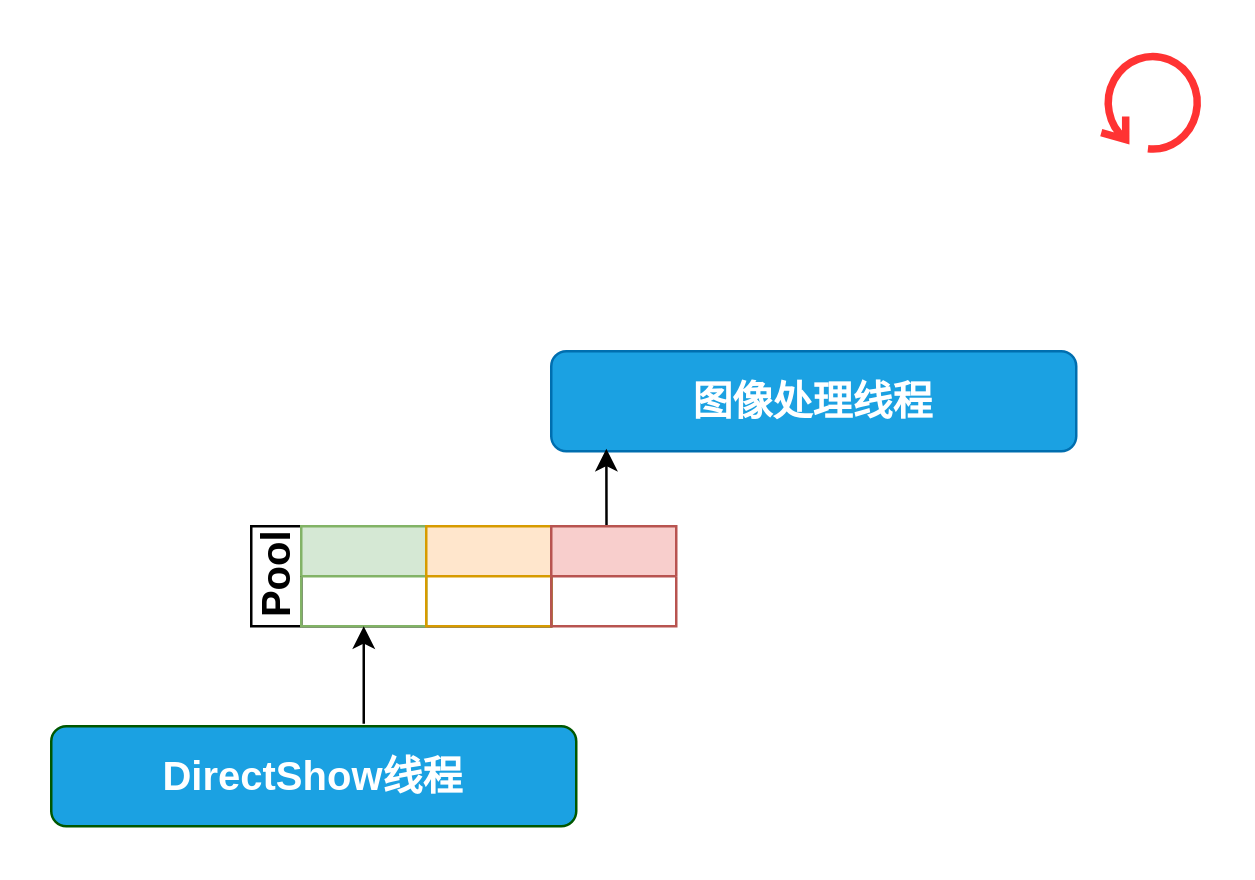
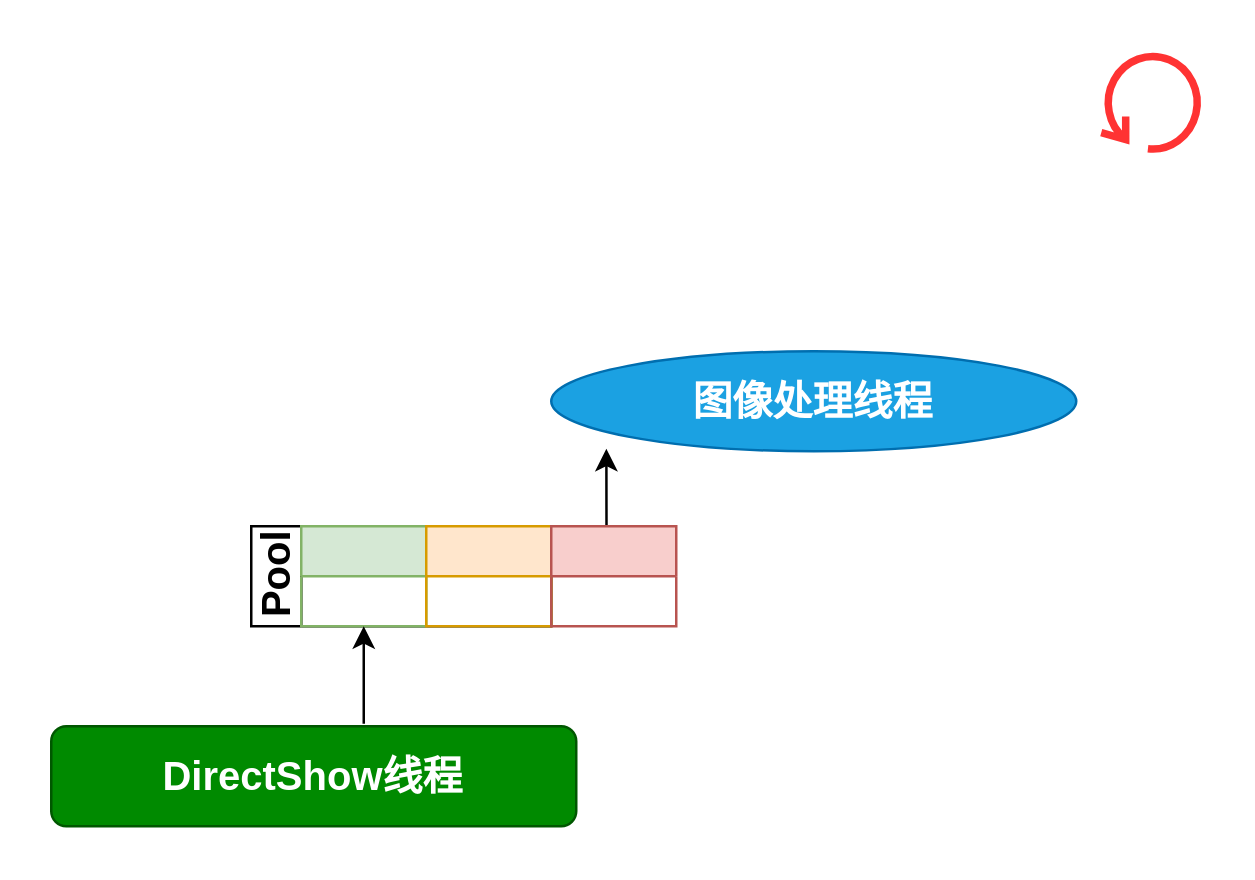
(814, 401) -> (814, 401)
(314, 776) -> (314, 776)
